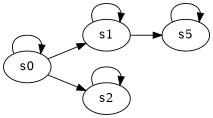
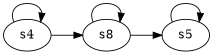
(107, 35) -> (107, 35)
(27, 67) -> (27, 35)
(107, 99) -> none
